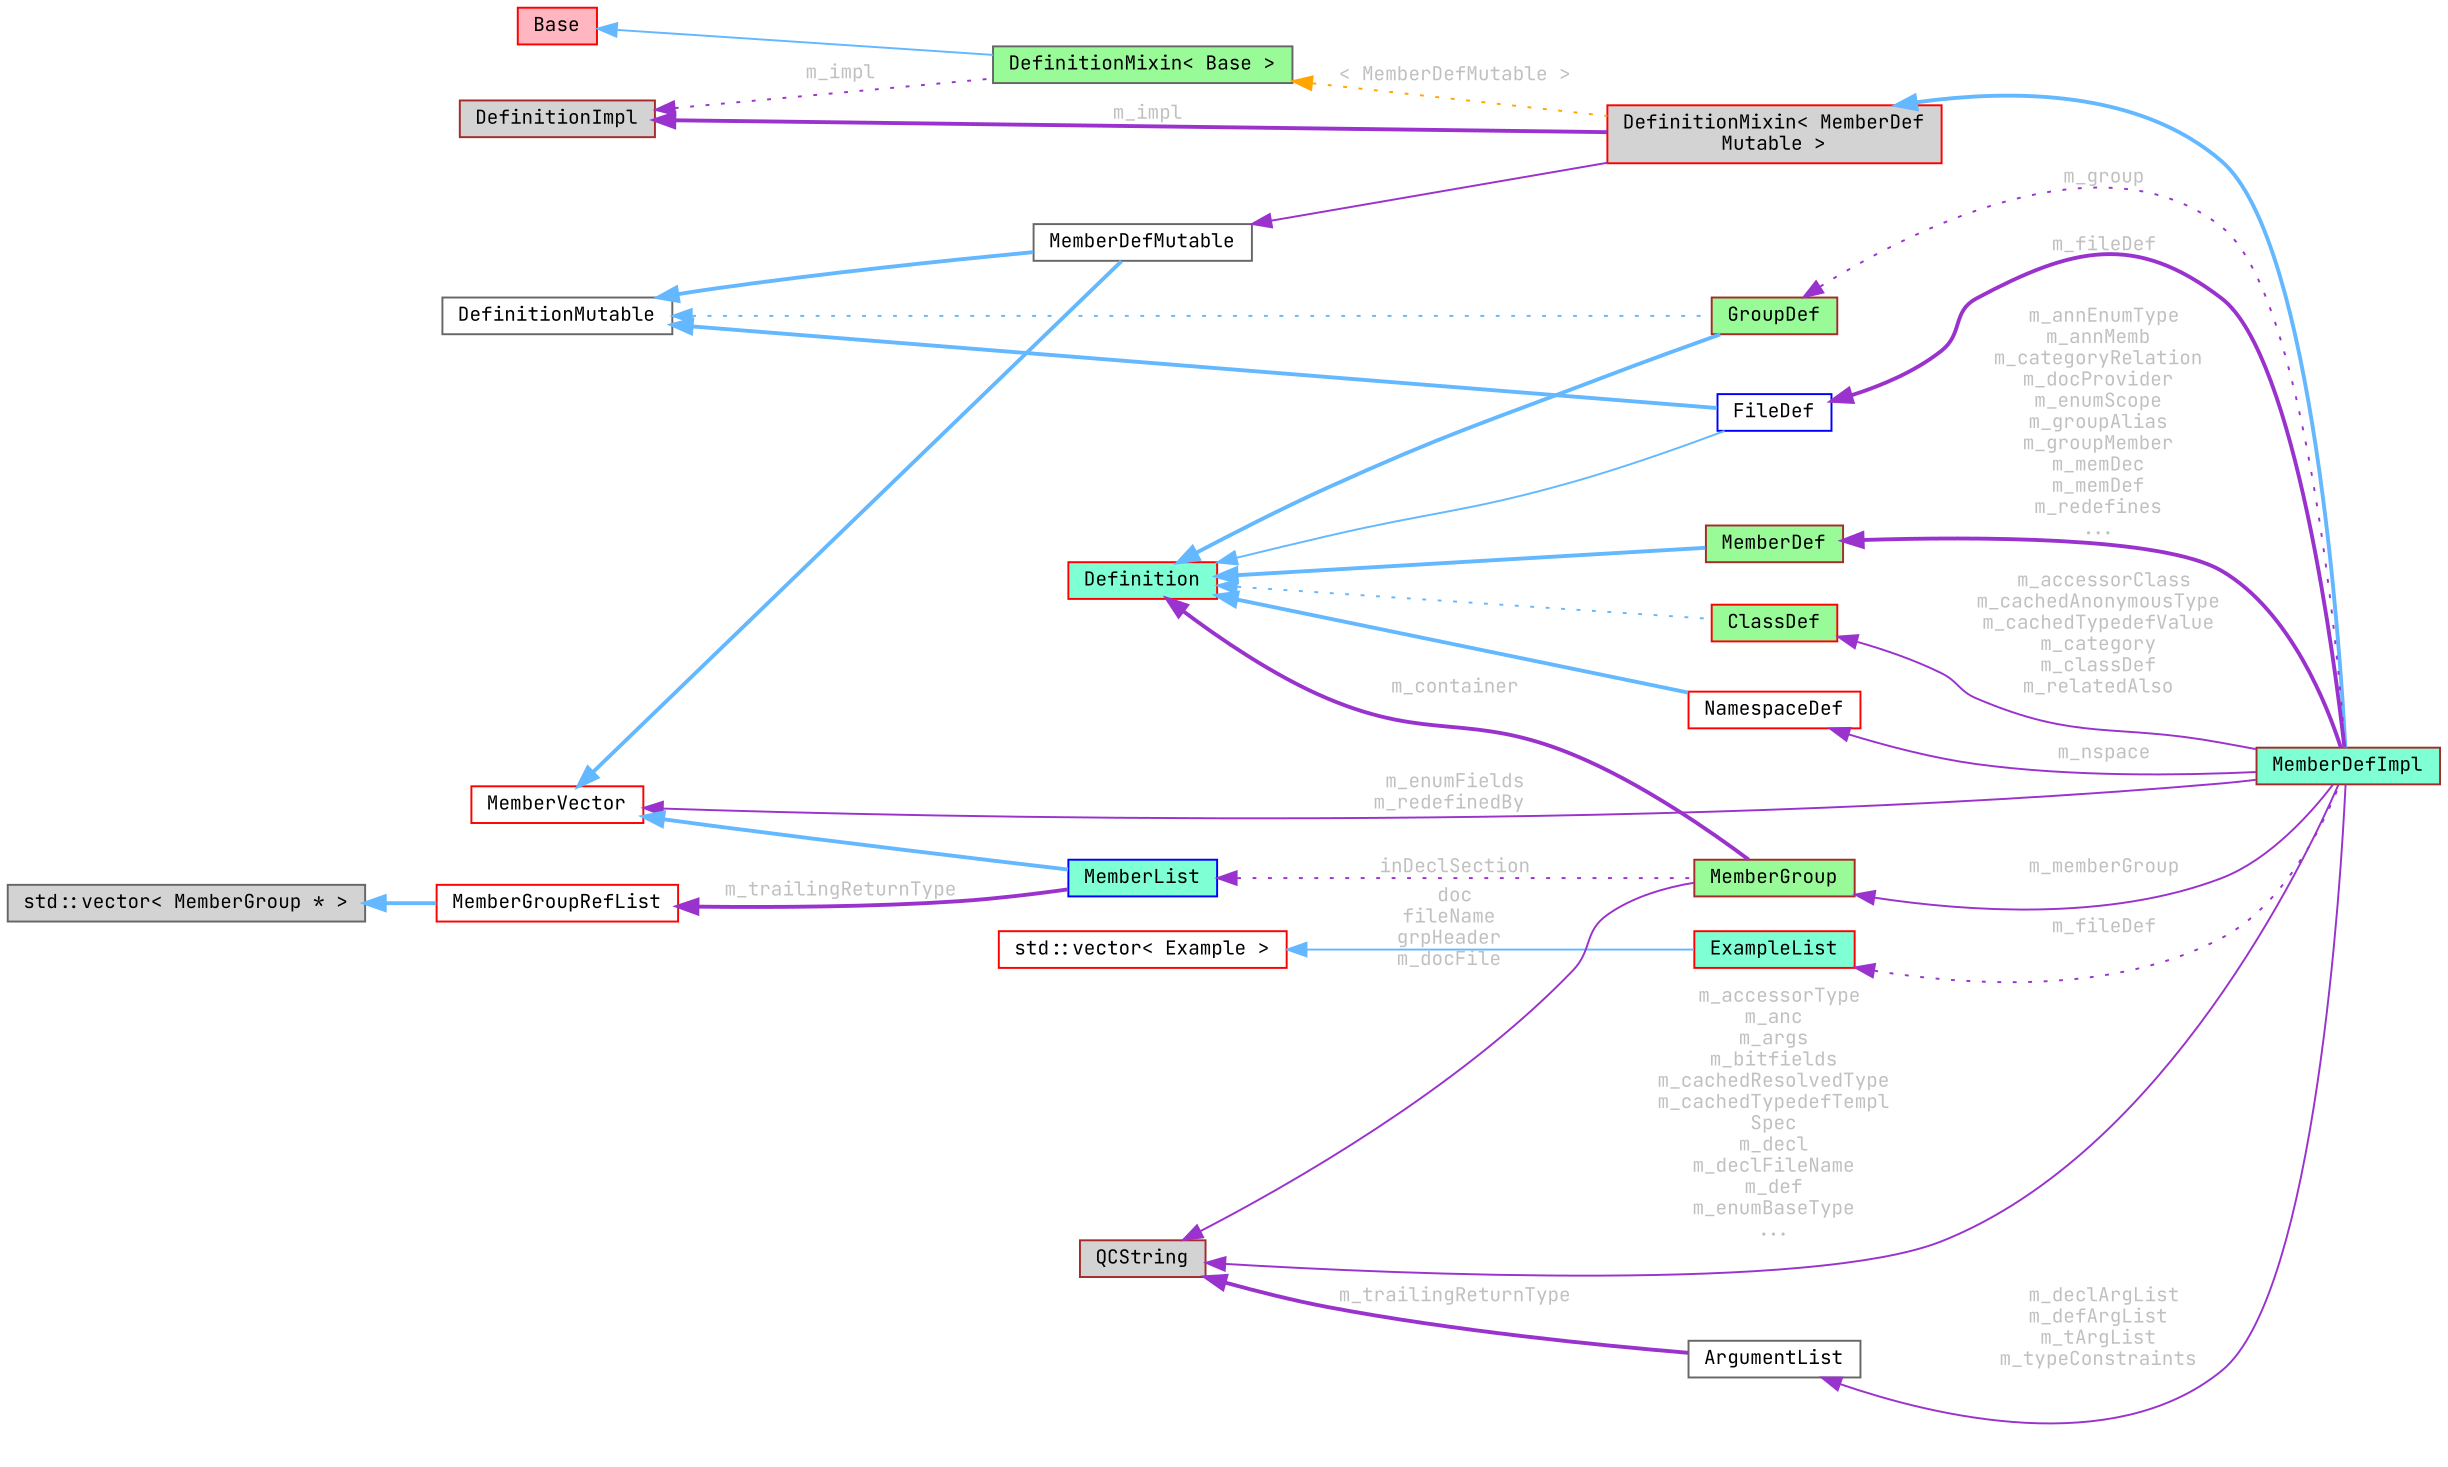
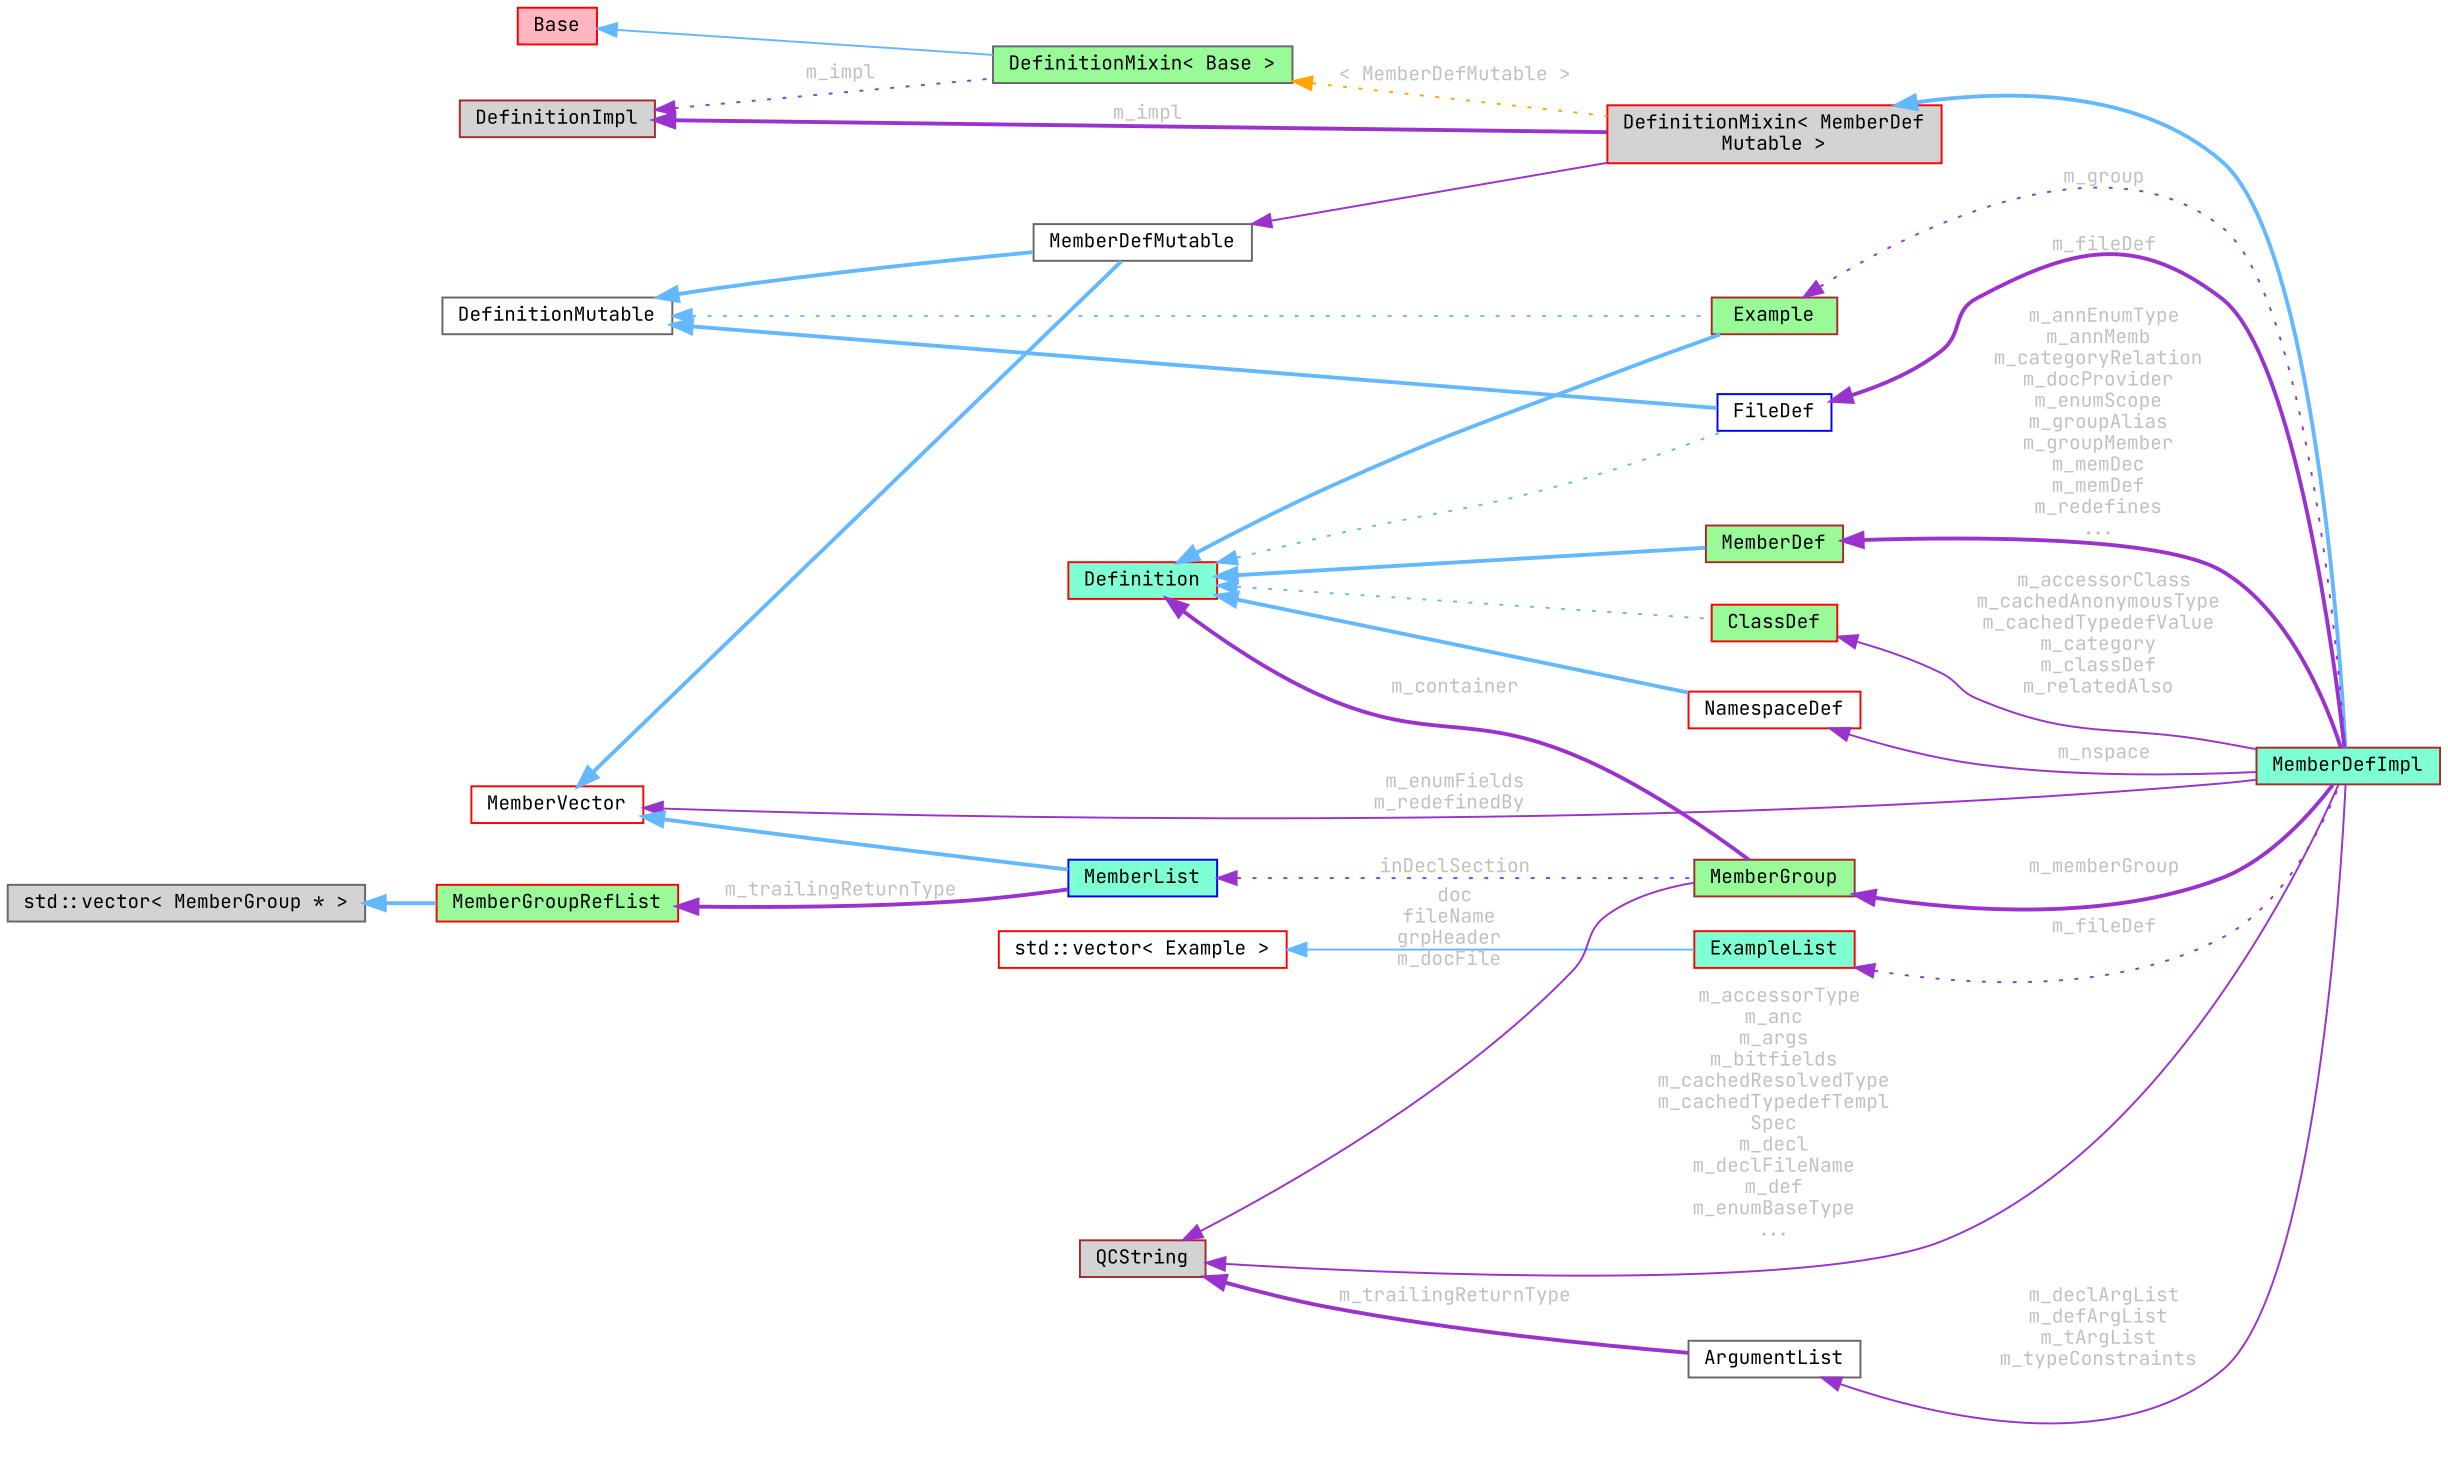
(1774, 316) -> (1774, 316)
(1483, 504) -> (1483, 504)
(557, 903) -> (557, 903)
(2123, 903) -> (2123, 903)
